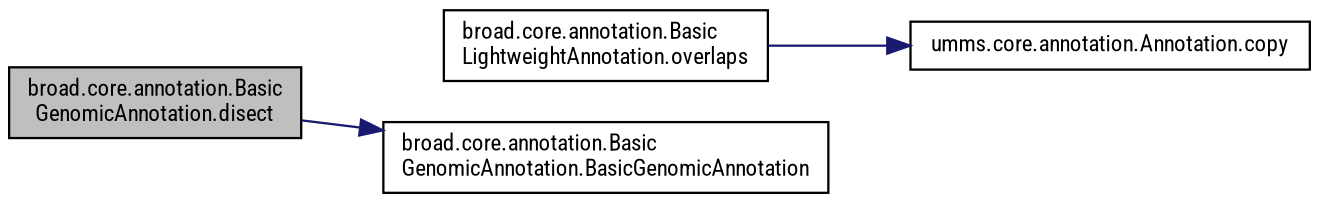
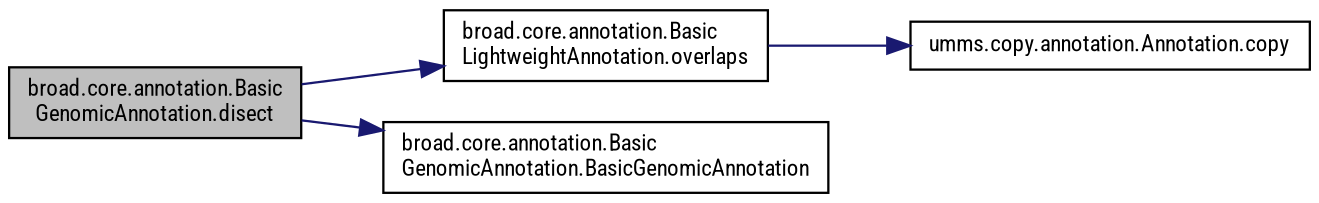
(1110, 46) -> (1110, 46)
none -> (361, 77)
